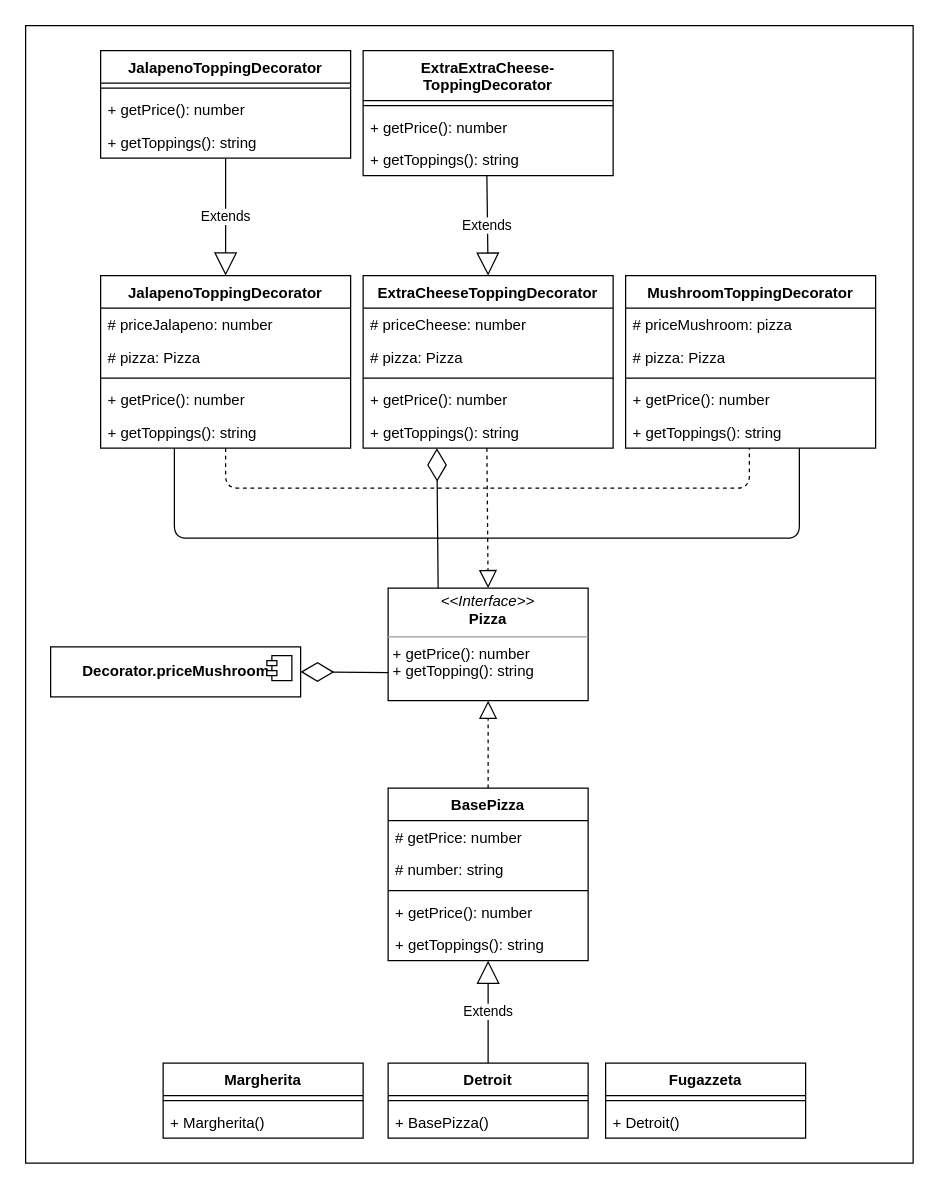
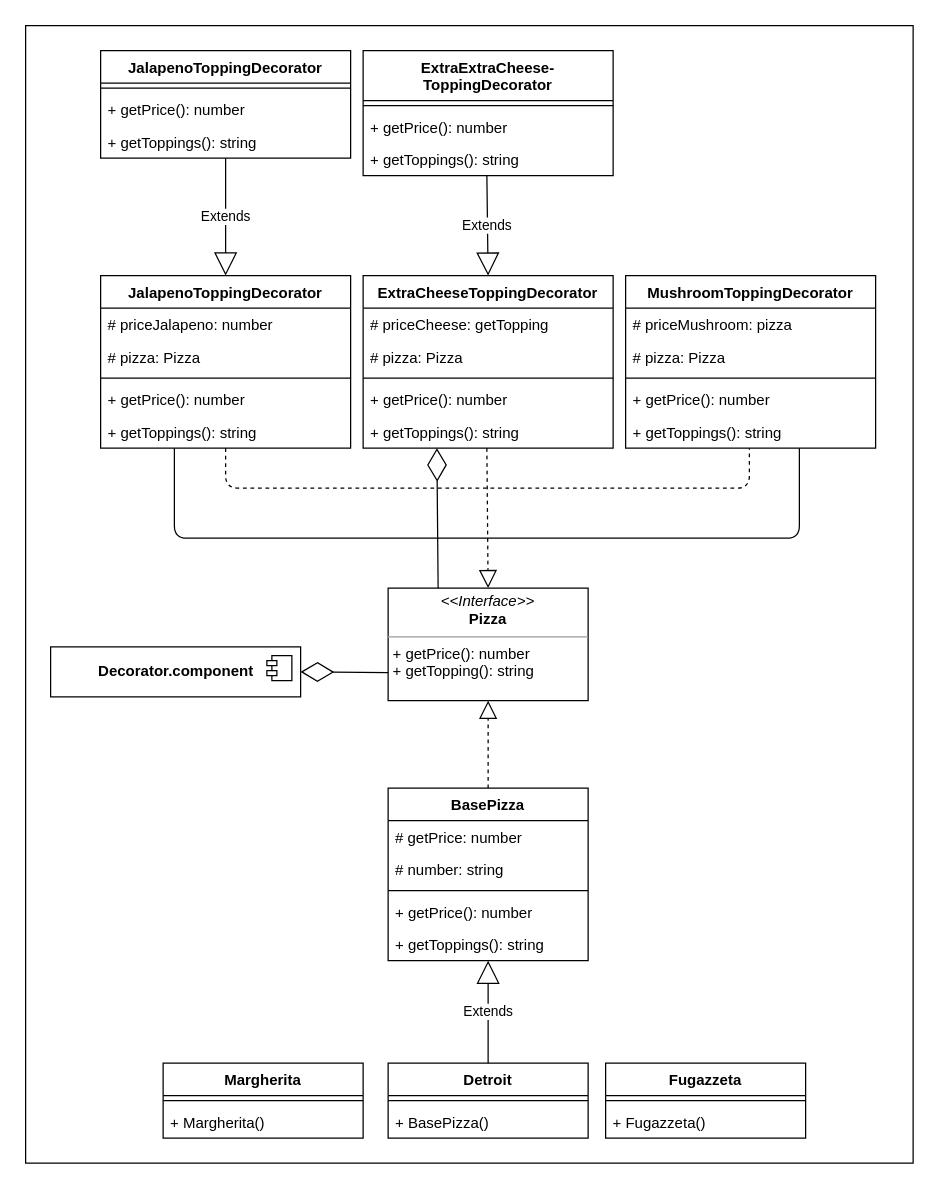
(450, 325) -> (465, 325)
(176, 672) -> (176, 672)
(655, 1123) -> (665, 1123)
